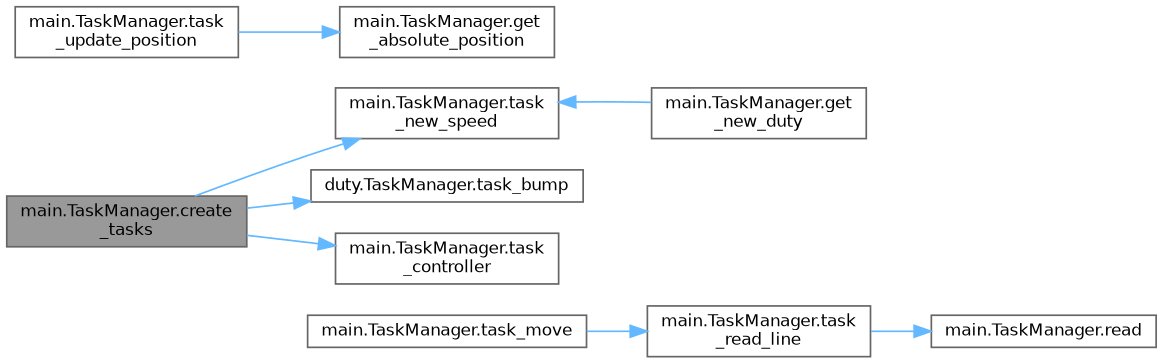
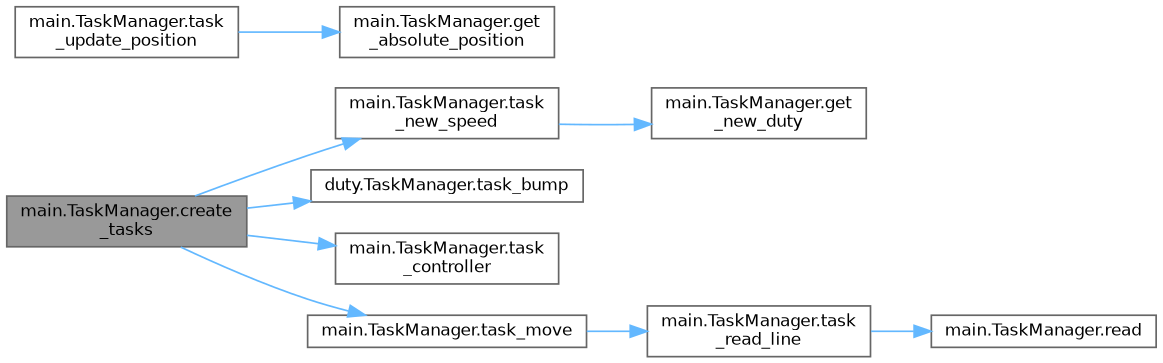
(614, 102) -> (597, 125)
none -> (263, 283)
